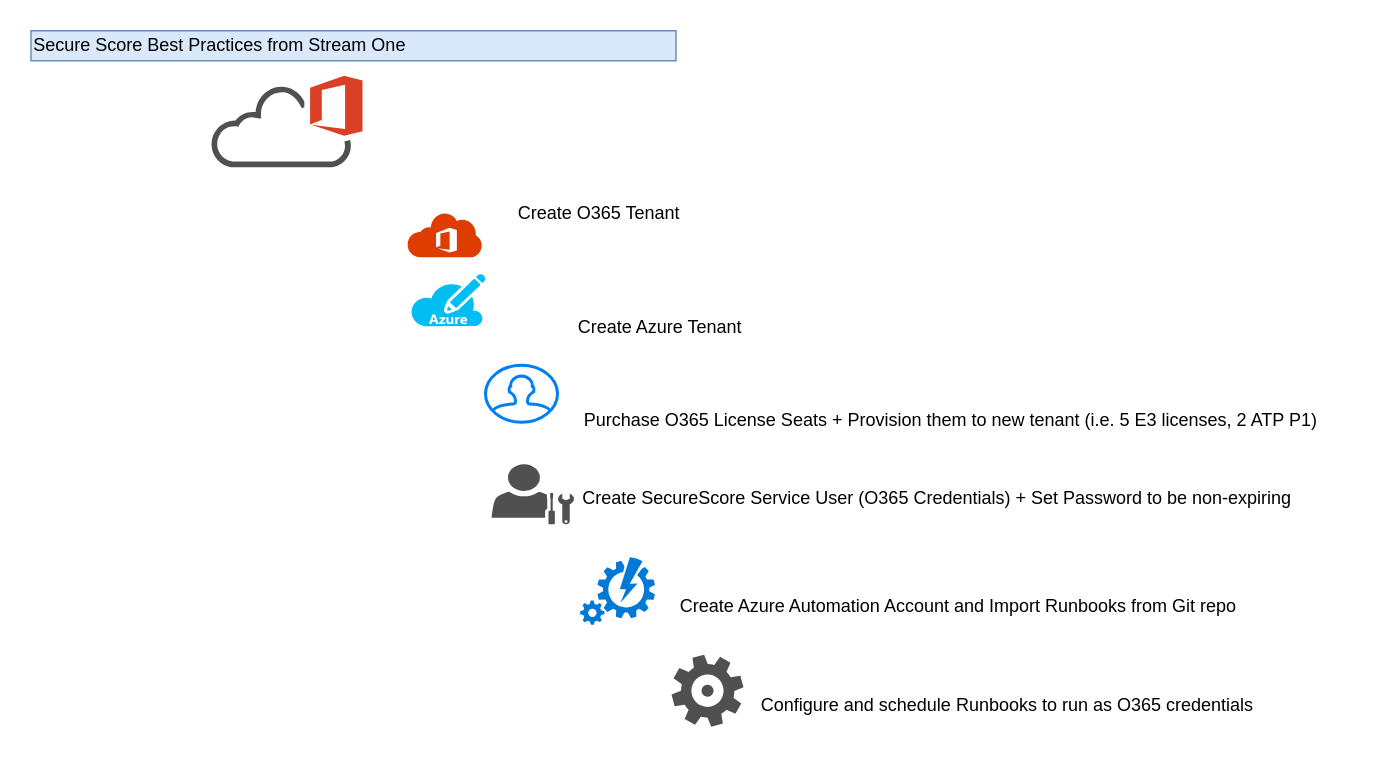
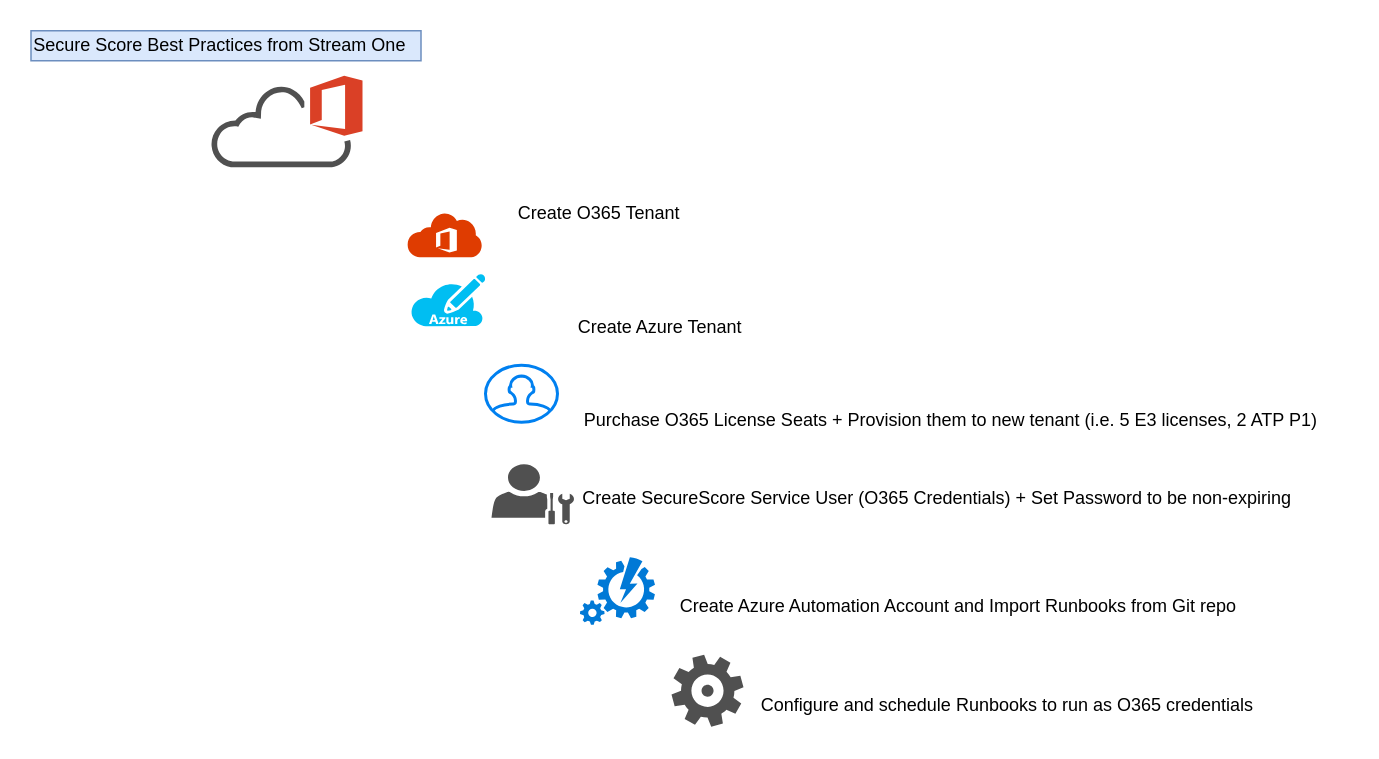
(353, 46) -> (226, 46)
